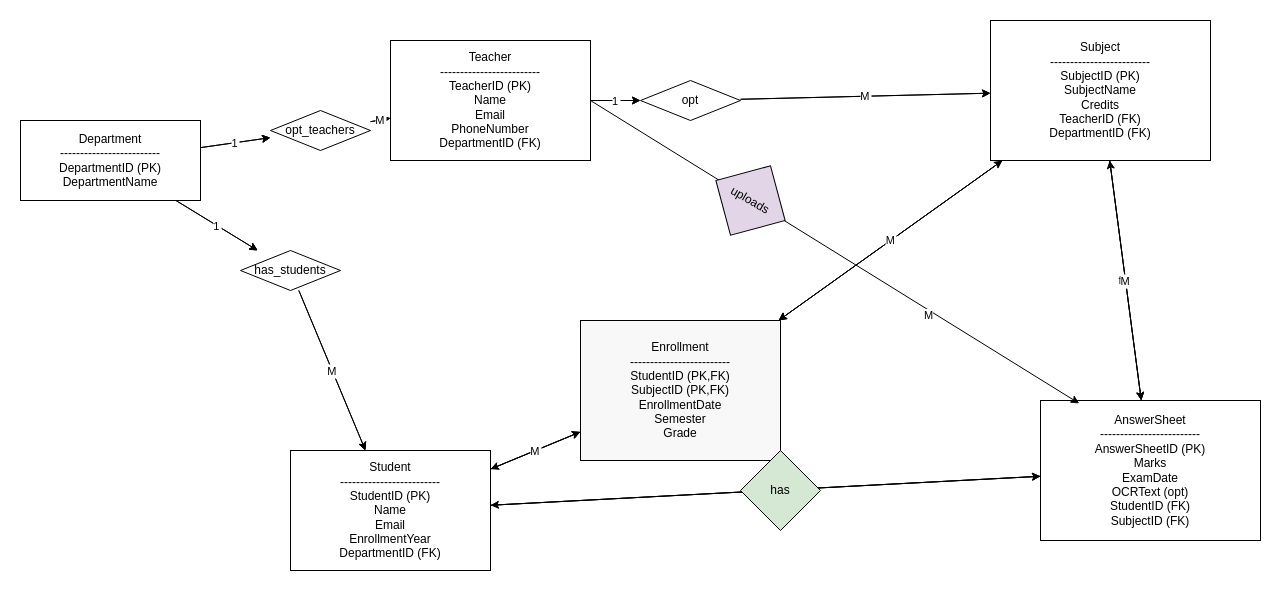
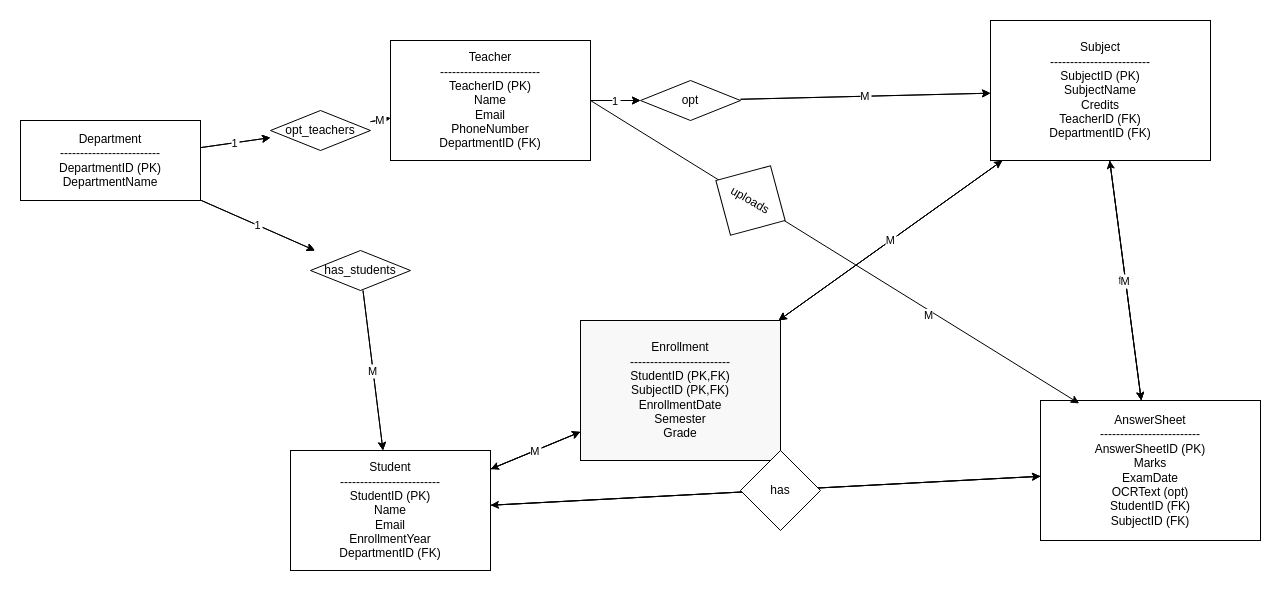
(751, 201) -> (751, 201)
(291, 271) -> (361, 271)
(781, 491) -> (781, 491)
